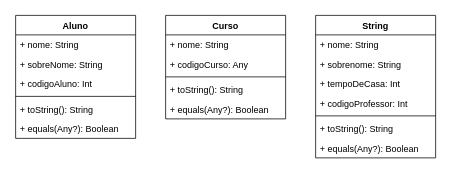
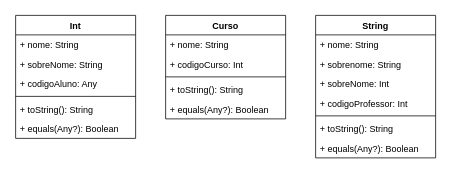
(75, 26) -> (75, 26)
(210, 65) -> (210, 65)
(59, 84) -> (59, 84)
(361, 84) -> (356, 84)
